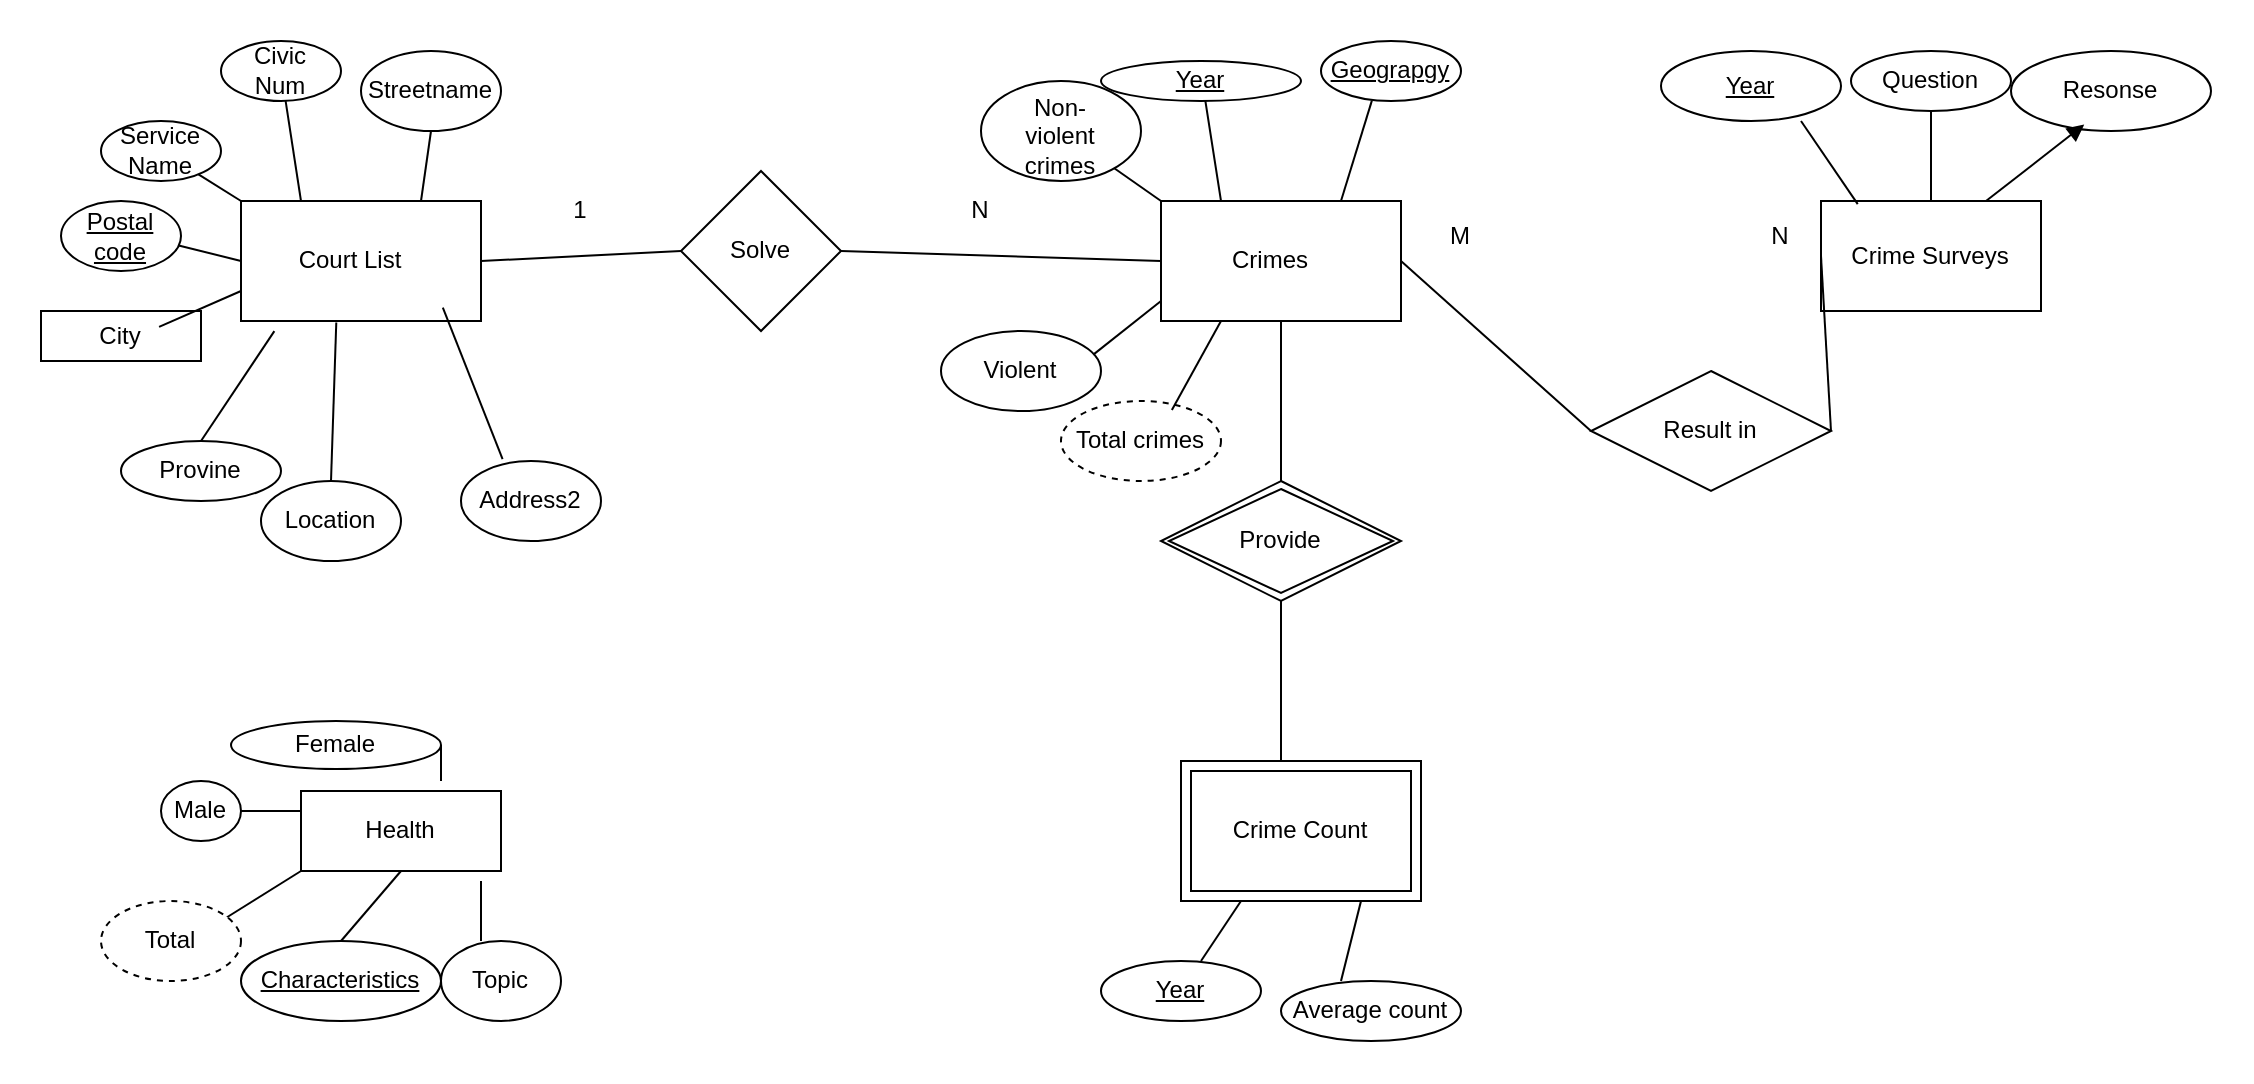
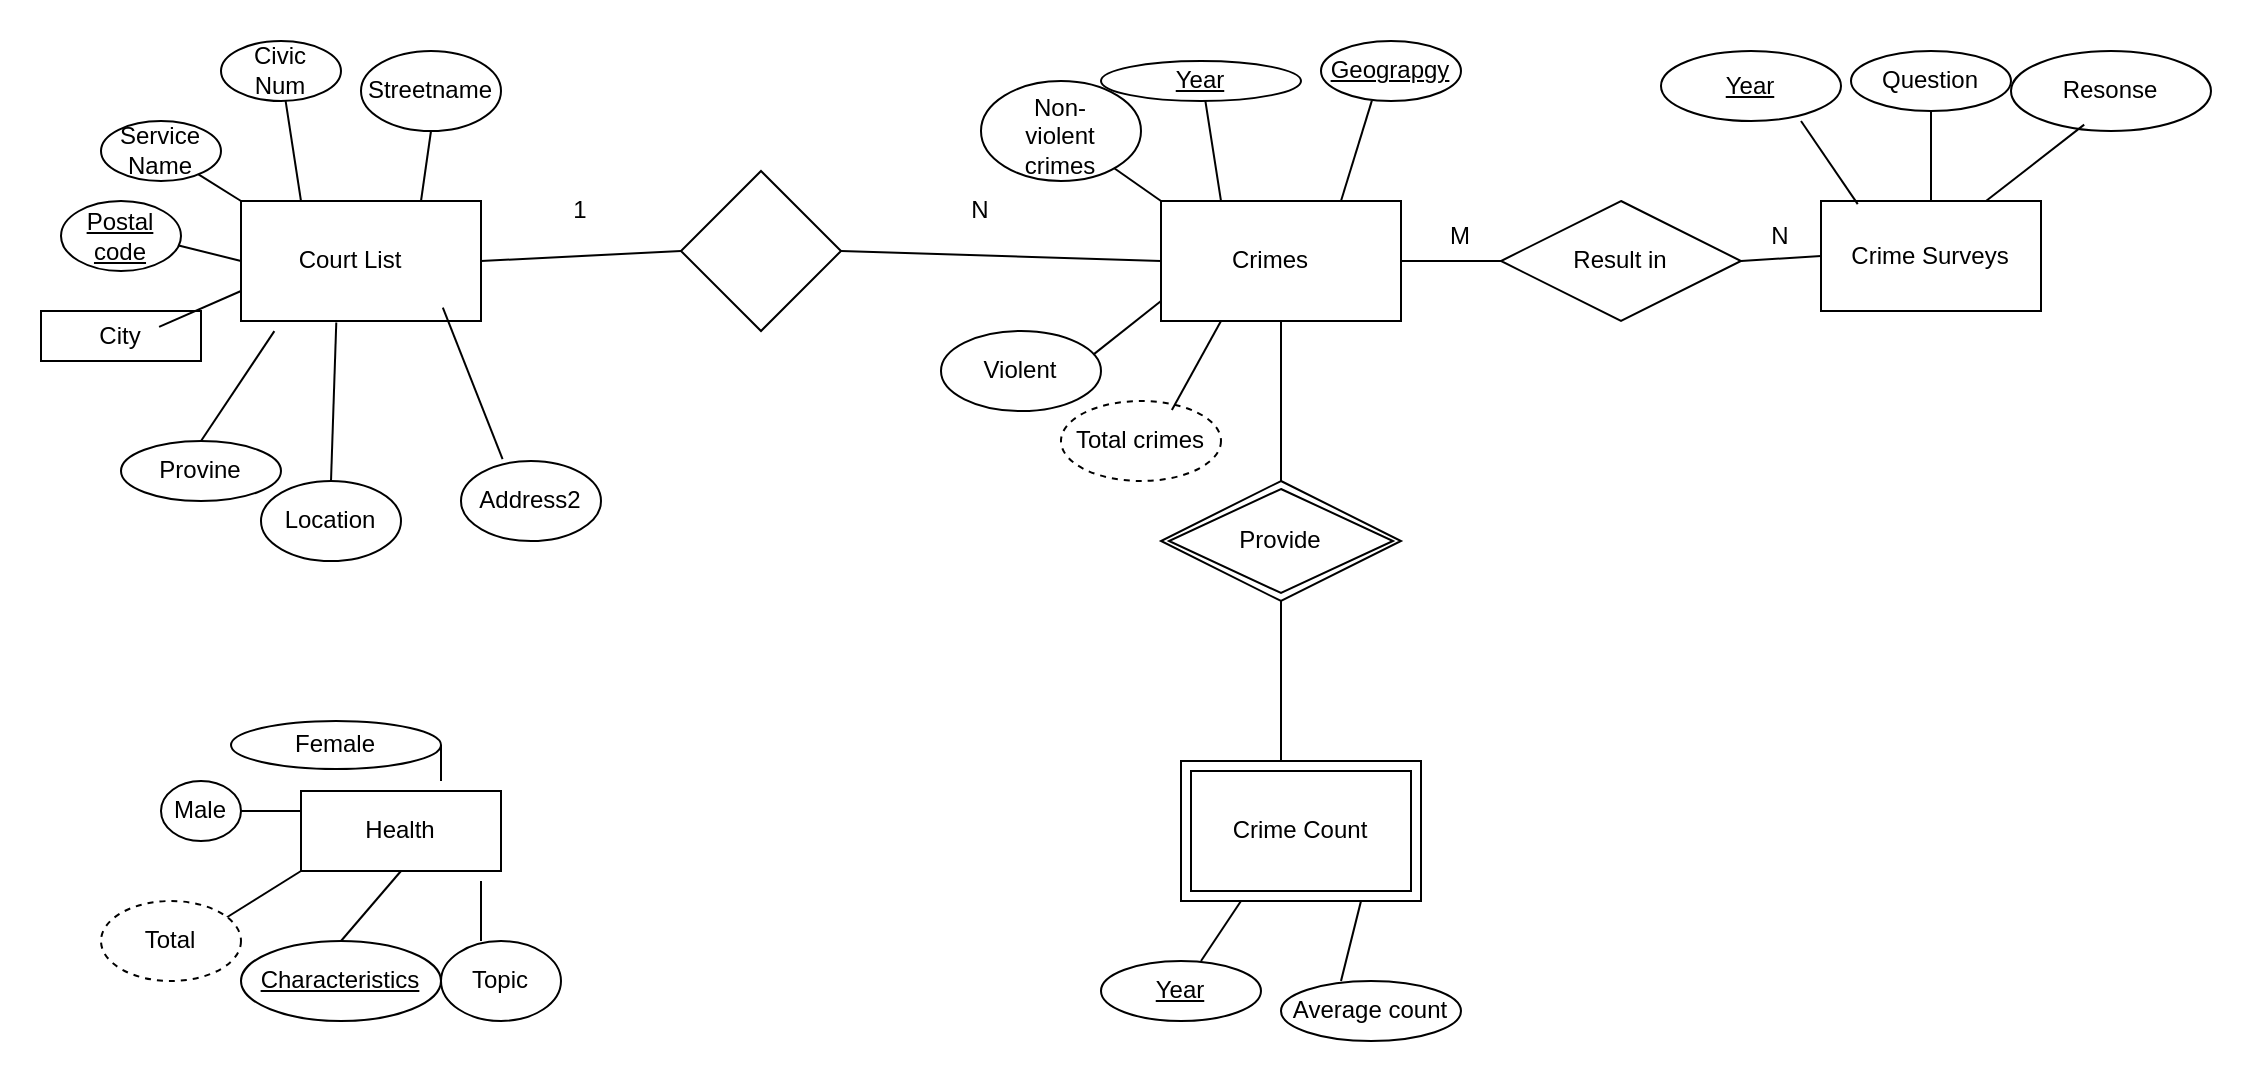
(2071, 135) -> (2077, 130)
(761, 251) -> none
(1711, 431) -> (1621, 261)
